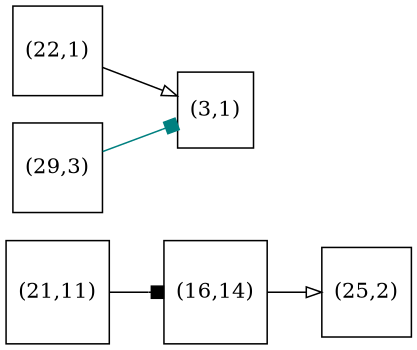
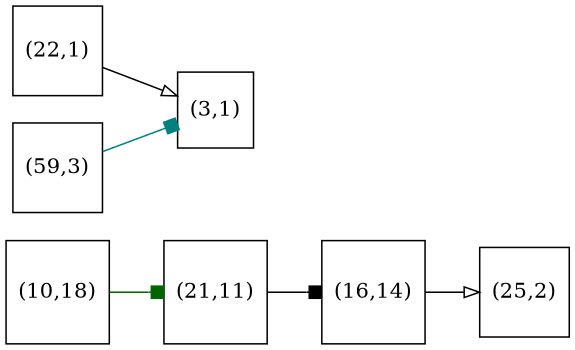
(58, 168) -> (58, 168)
none -> (58, 292)
